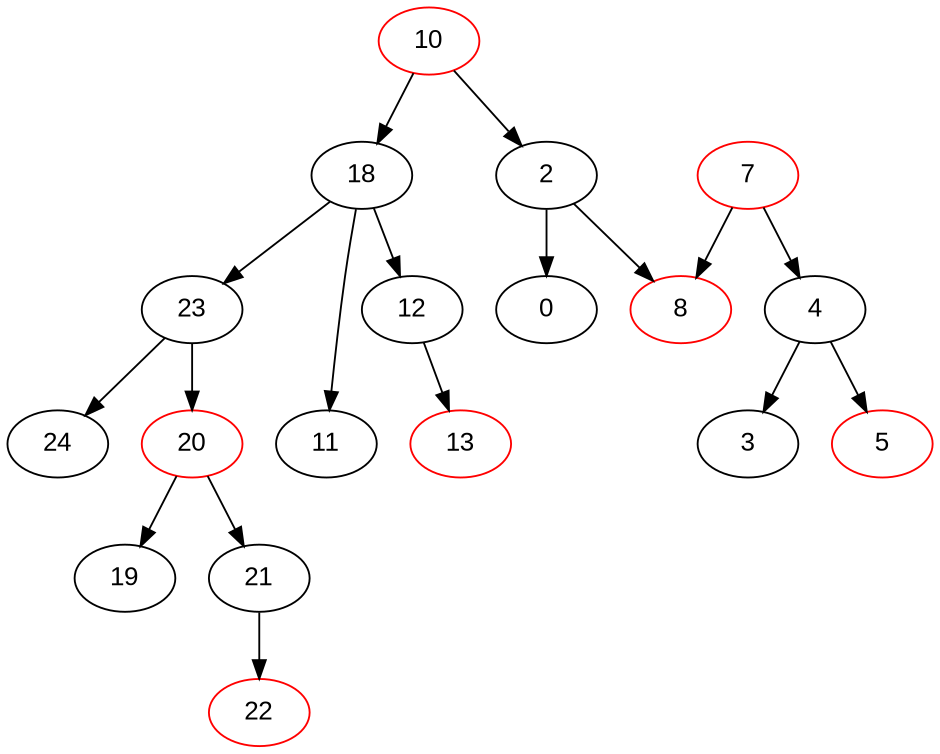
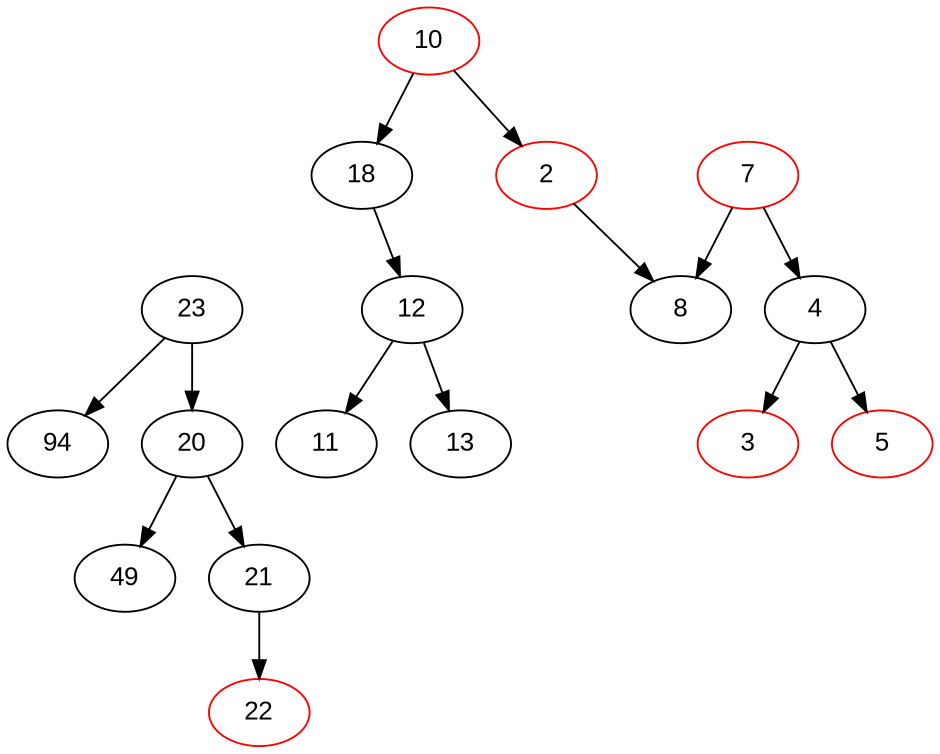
(547, 175) -> (547, 175)
(285, 237) -> none
(342, 300) -> (375, 369)
(547, 310) -> none
(681, 310) -> (681, 310)
(58, 444) -> (58, 444)
(192, 444) -> (192, 444)
(461, 444) -> (461, 444)
(748, 444) -> (748, 444)
(125, 578) -> (125, 578)
